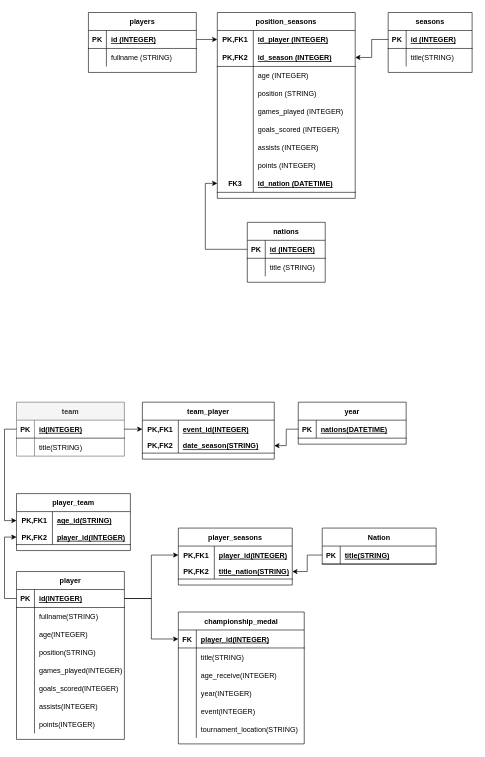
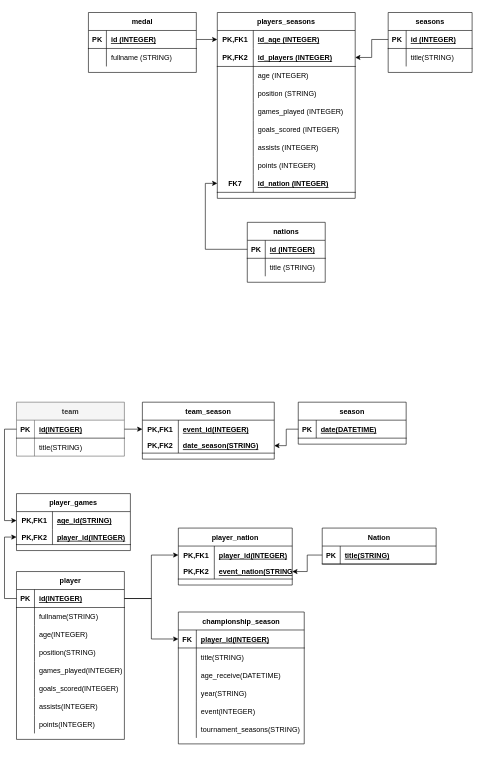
(142, 22) -> (142, 22)
(286, 22) -> (286, 22)
(293, 40) -> (288, 40)
(294, 58) -> (296, 58)
(235, 184) -> (235, 184)
(296, 184) -> (293, 184)
(208, 412) -> (208, 412)
(352, 412) -> (352, 412)
(354, 430) -> (349, 430)
(73, 503) -> (73, 503)
(235, 538) -> (235, 538)
(257, 572) -> (258, 572)
(241, 622) -> (241, 622)
(240, 676) -> (242, 676)
(227, 694) -> (225, 694)
(254, 730) -> (253, 730)
